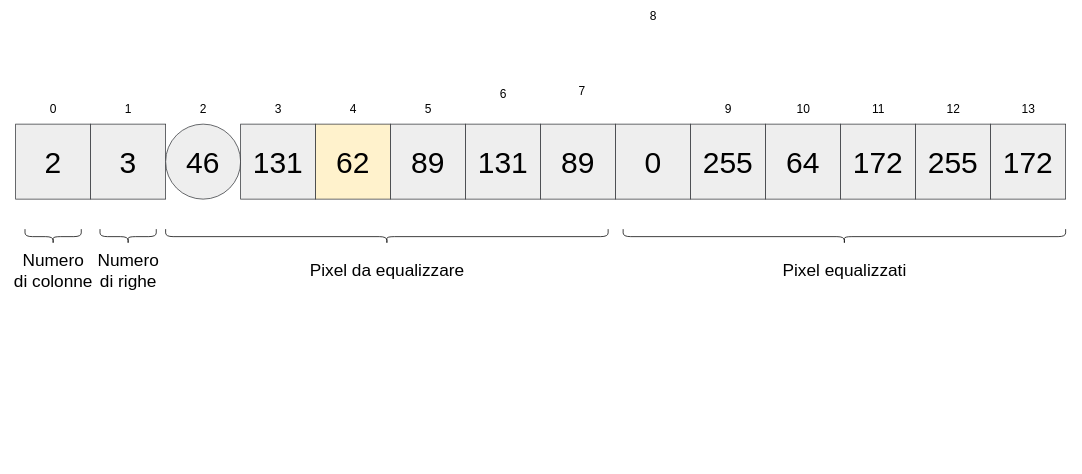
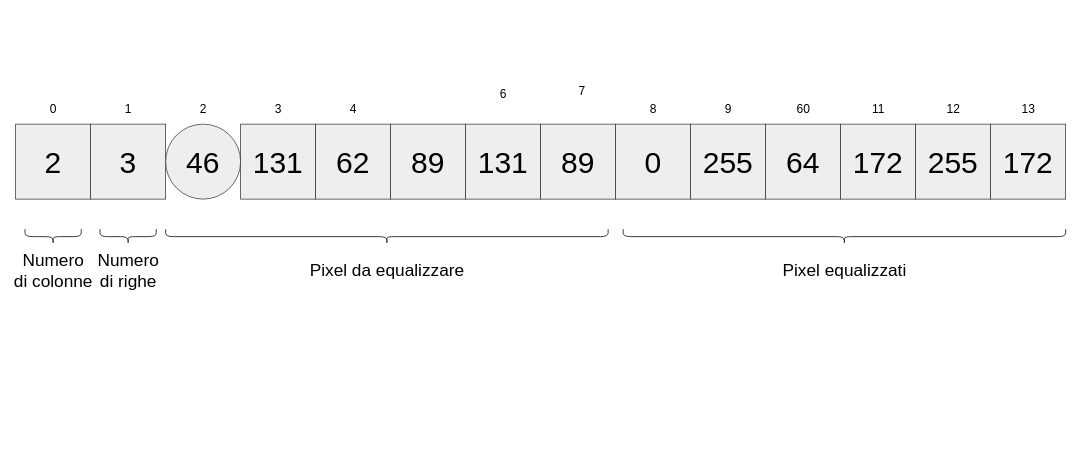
(653, 15) -> (653, 109)
(428, 109) -> none
(803, 109) -> (803, 109)
(353, 162) -> (353, 162)
